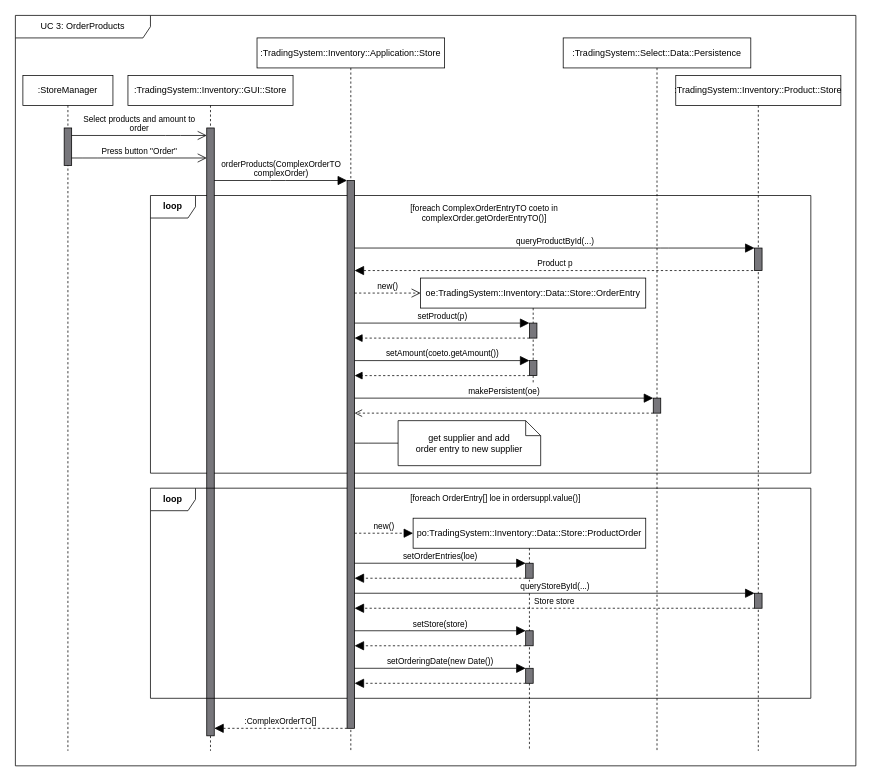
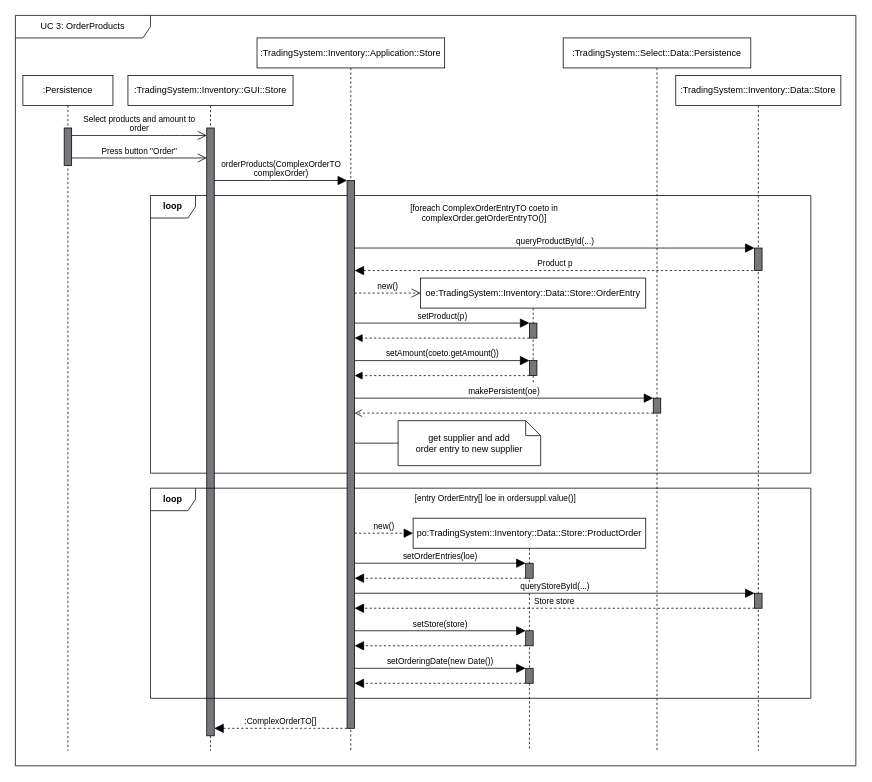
(68, 90) -> (68, 90)
(758, 90) -> (758, 90)
(495, 498) -> (495, 498)
